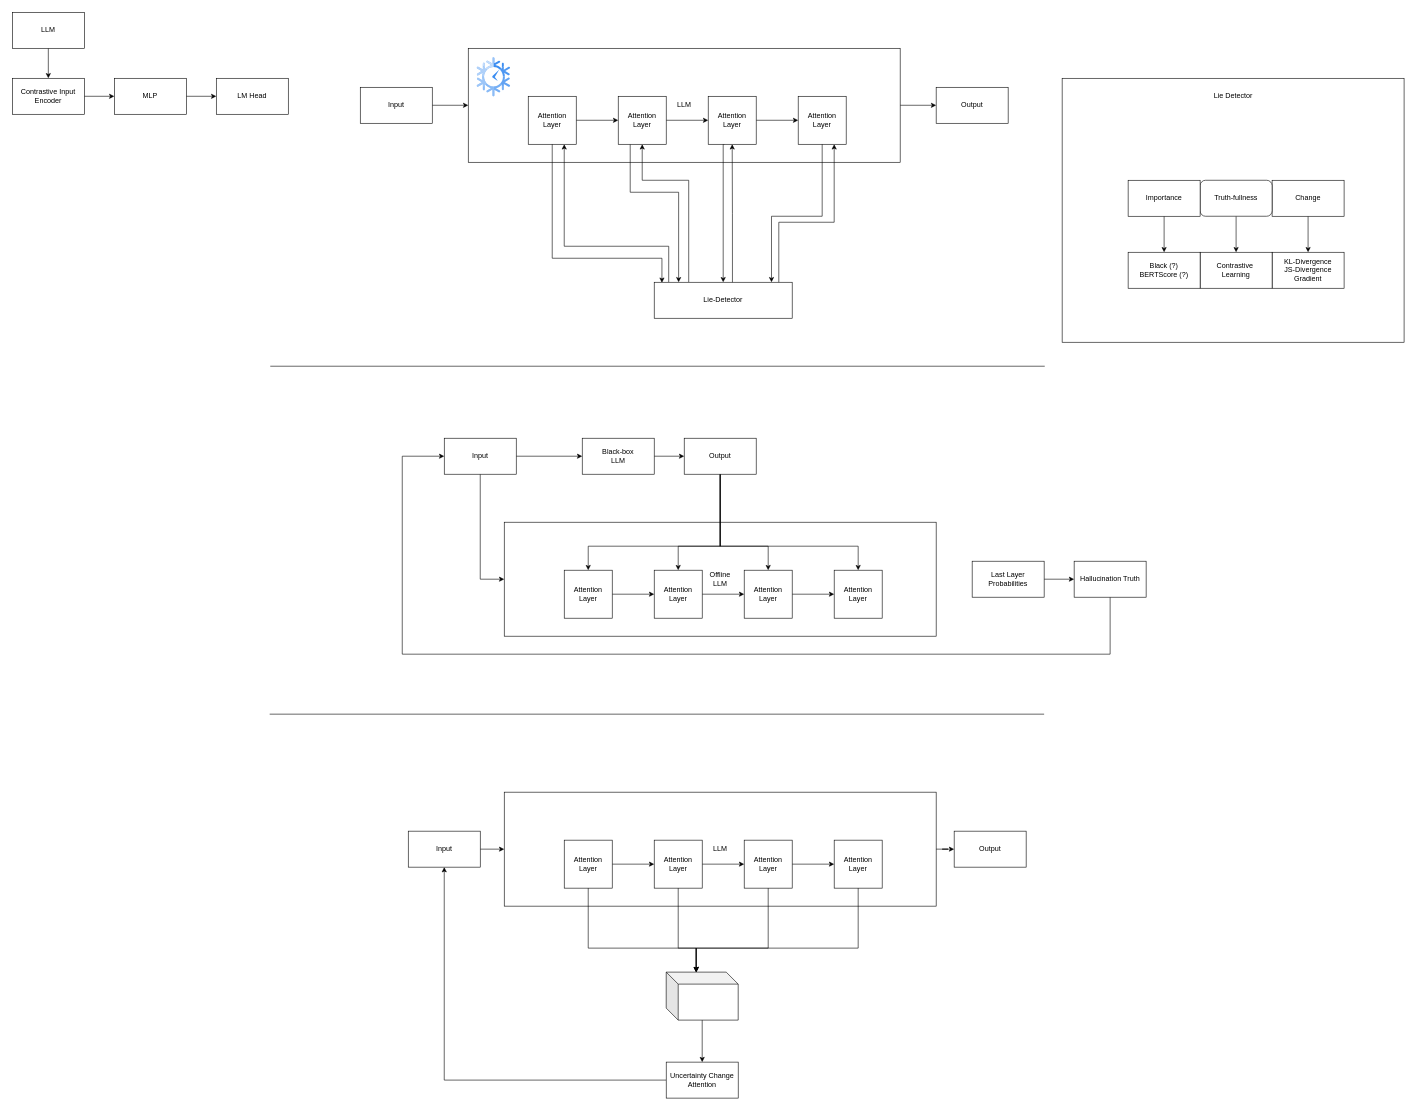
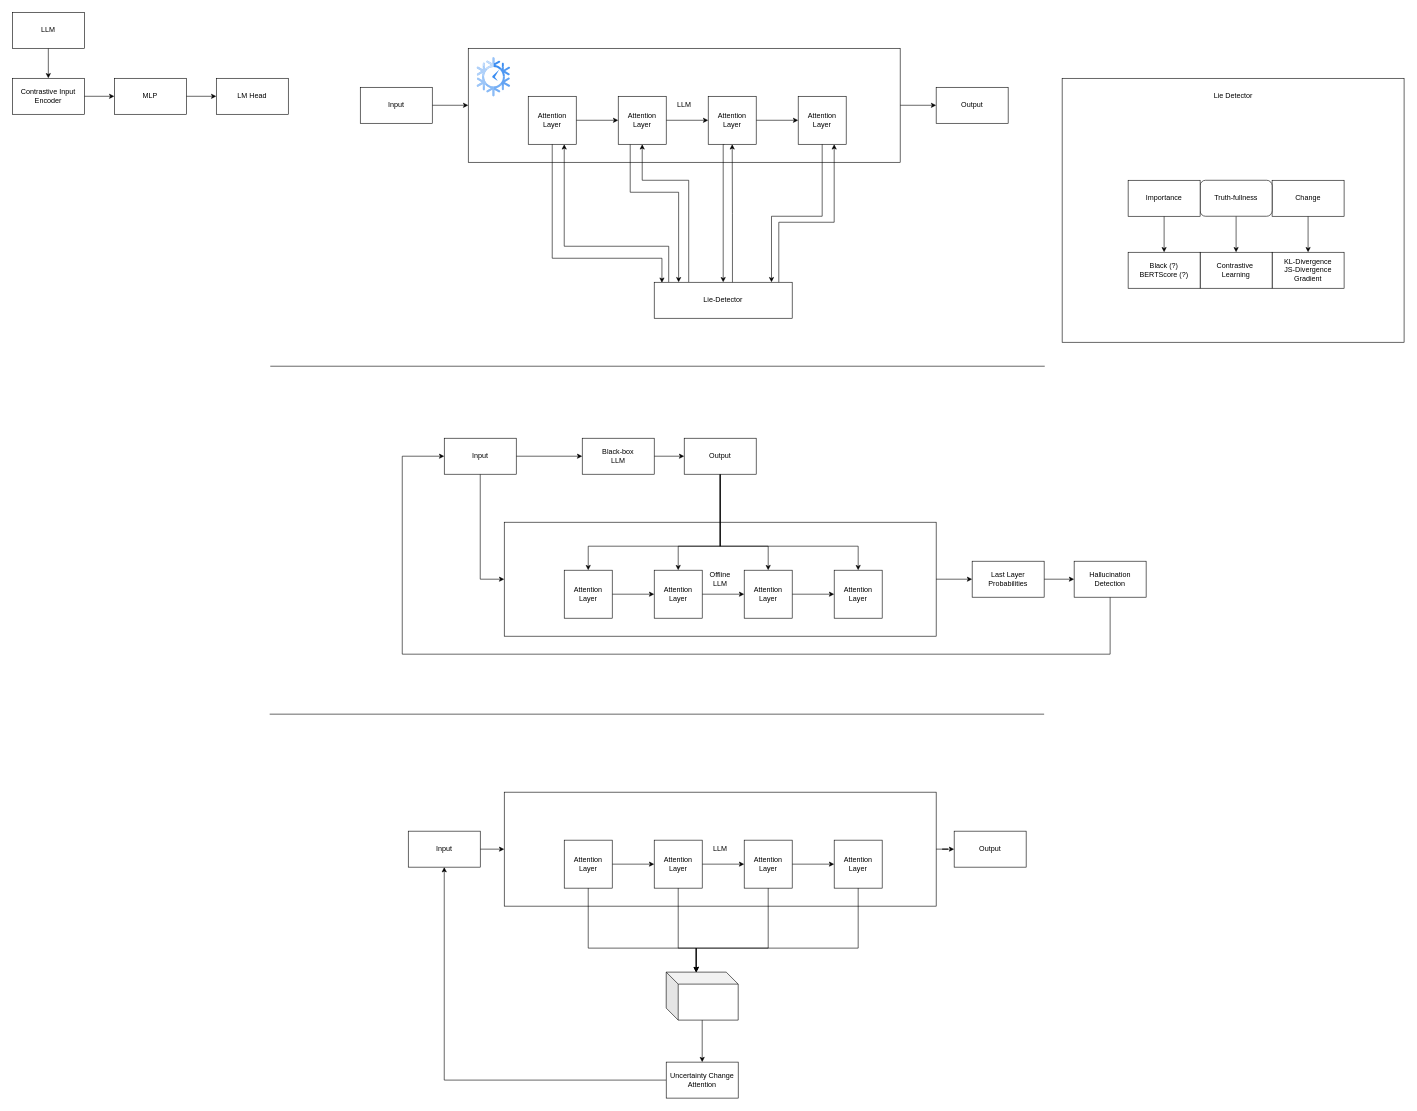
none -> (966, 579)
(1110, 579) -> (1110, 579)
